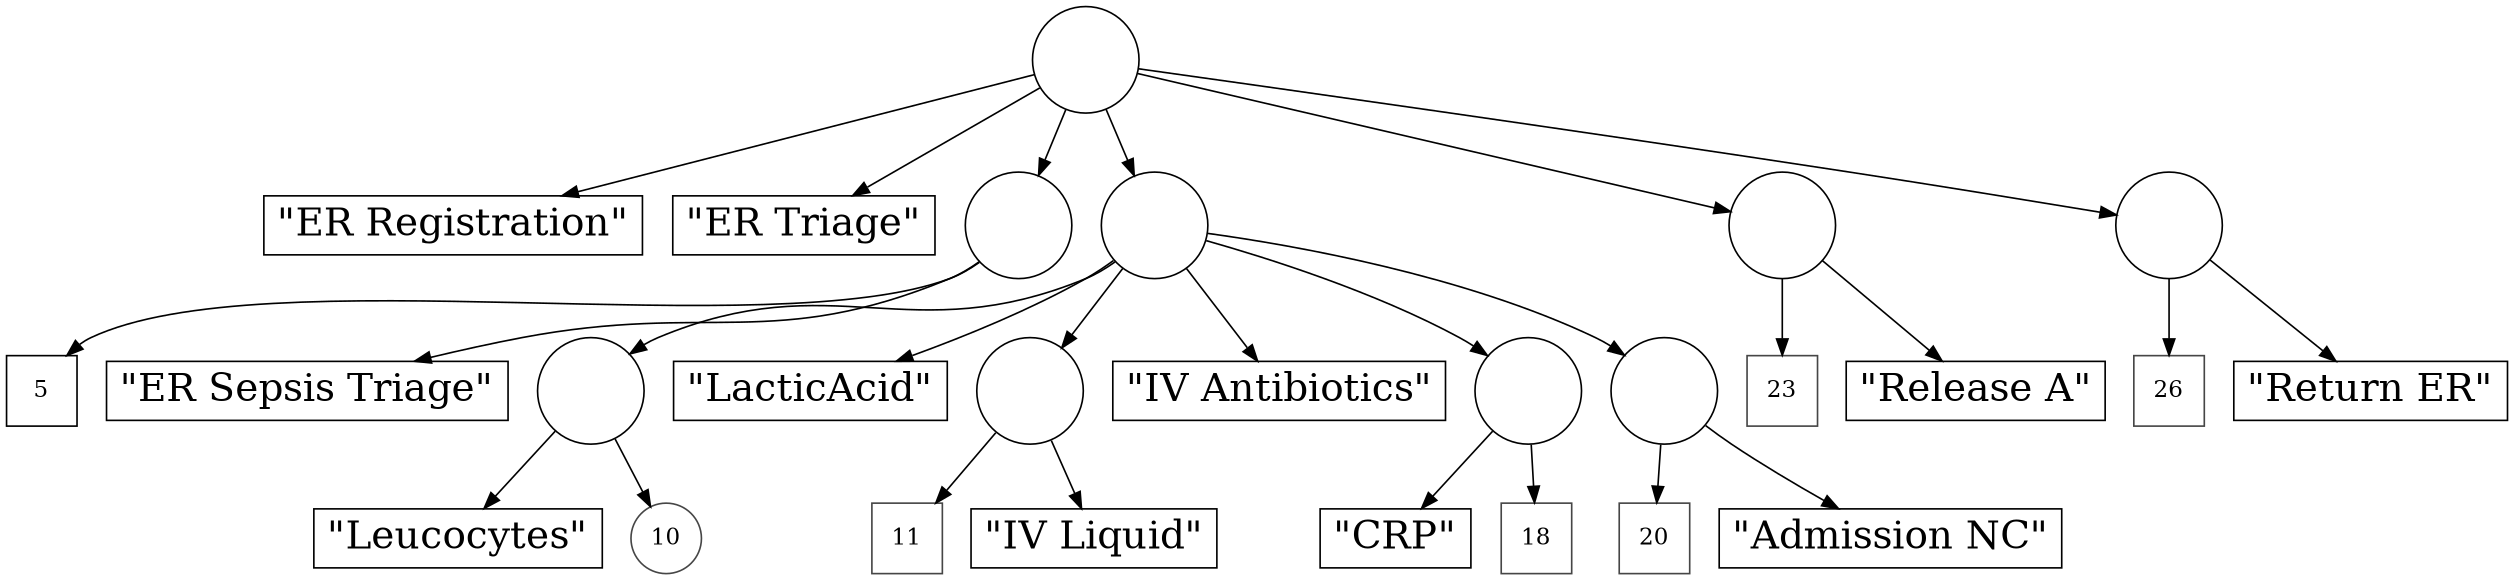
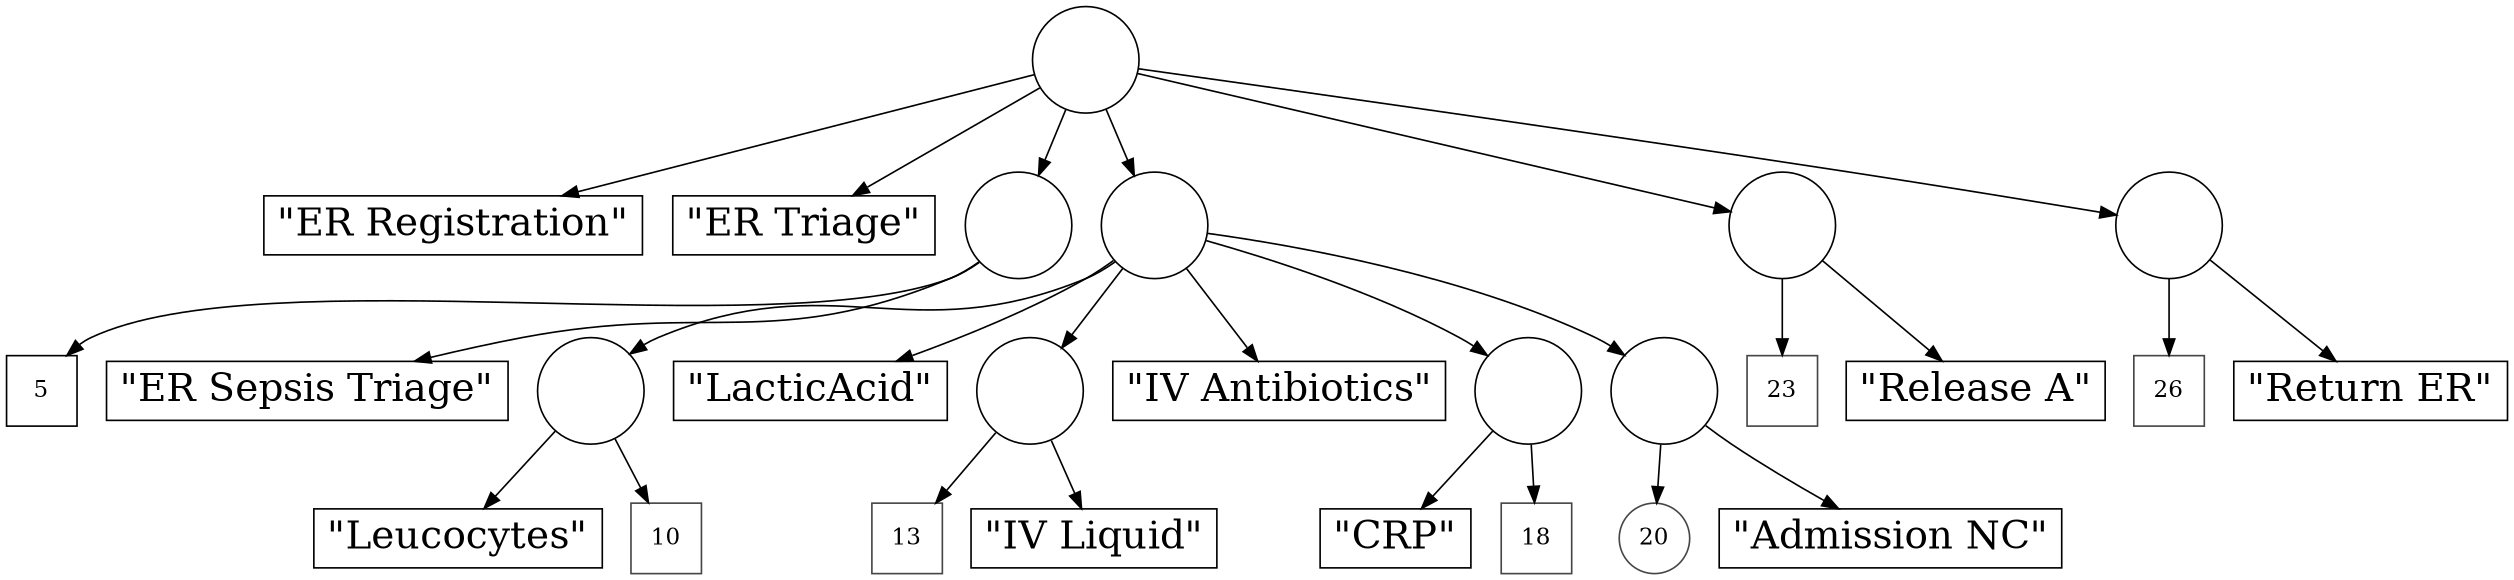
(666, 538) -> (666, 538)
(907, 538) -> (907, 538)
(1654, 538) -> (1654, 538)
